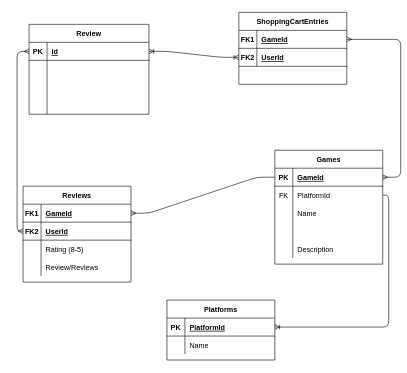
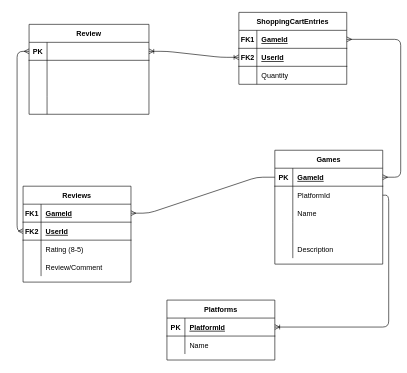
(98, 51) -> none
none -> (302, 75)
(284, 195) -> none
(72, 268) -> (73, 268)
